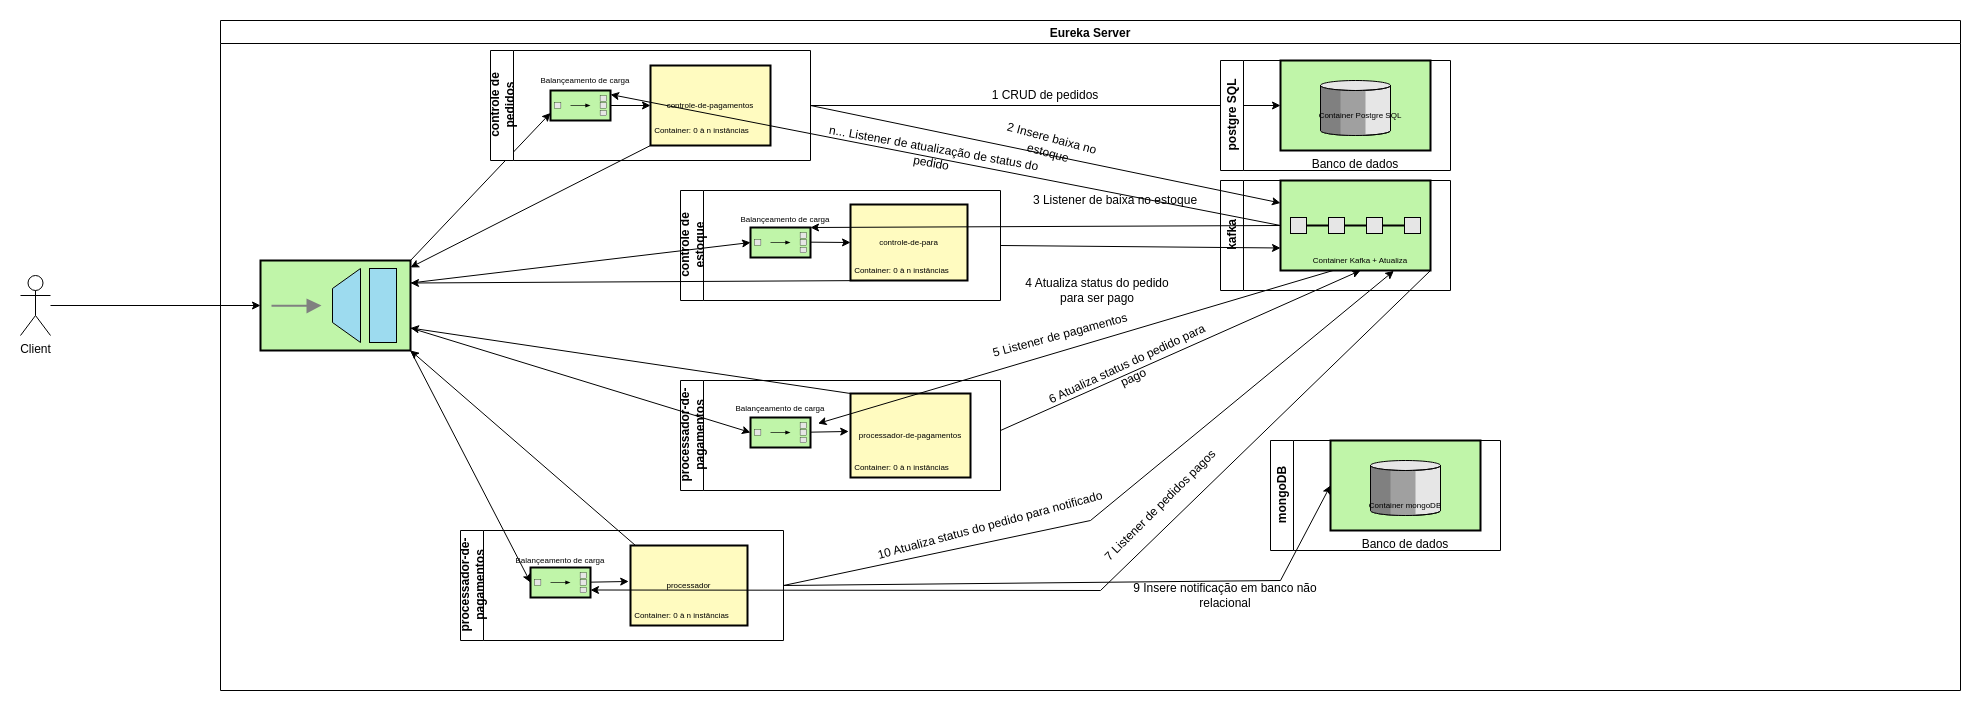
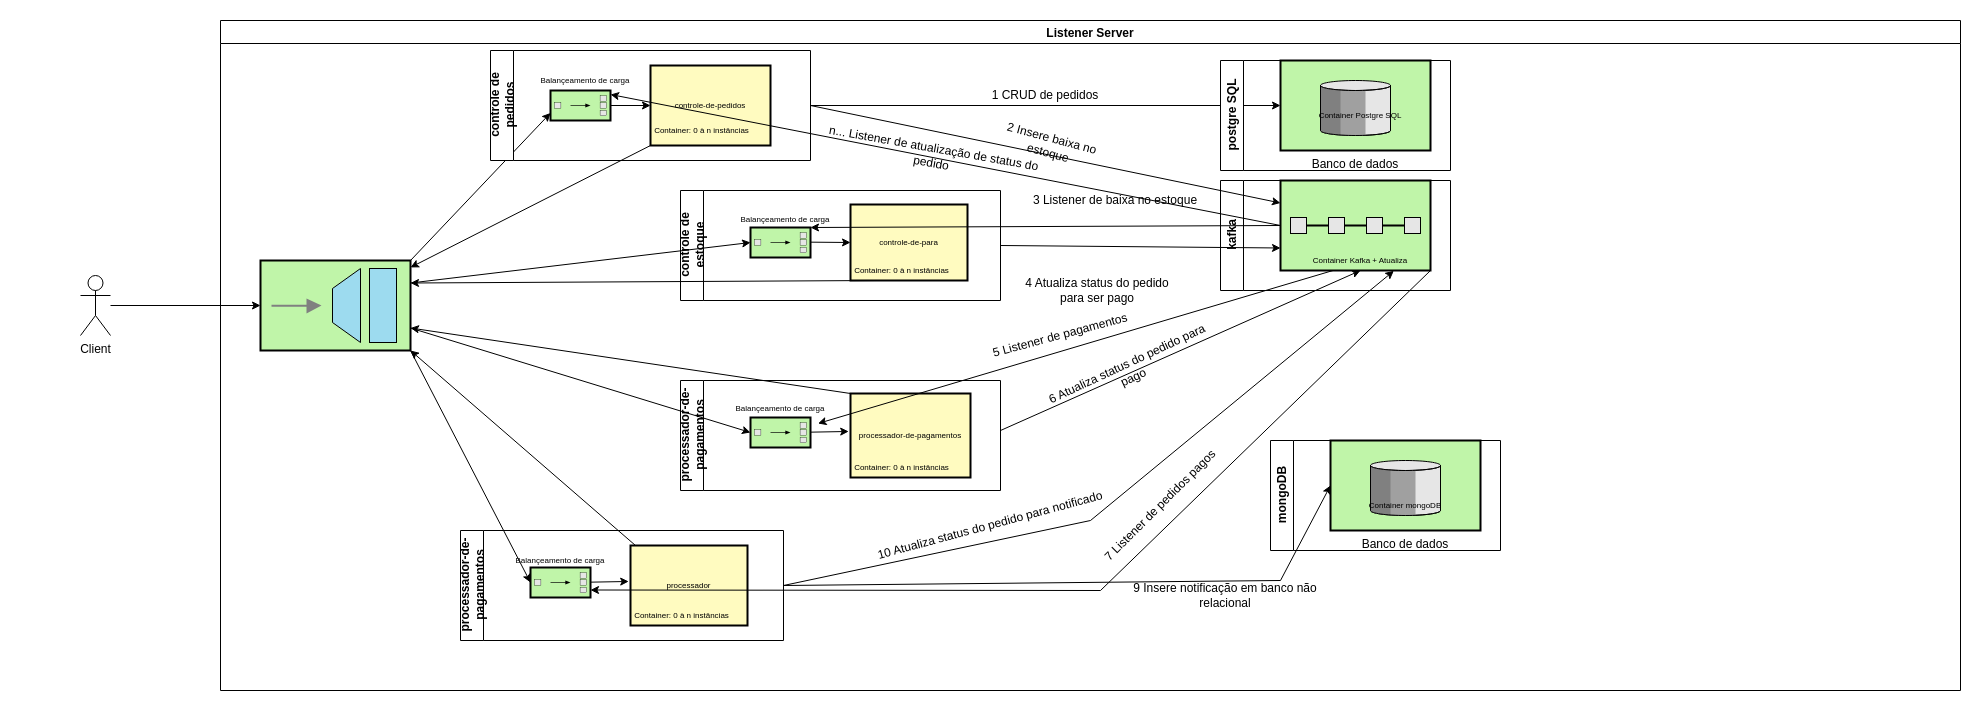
(1090, 33) -> (1090, 33)
(710, 105) -> (710, 105)
(36, 306) -> (96, 306)
